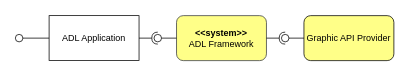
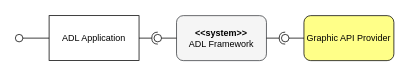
(222, 38) -> (222, 38)
